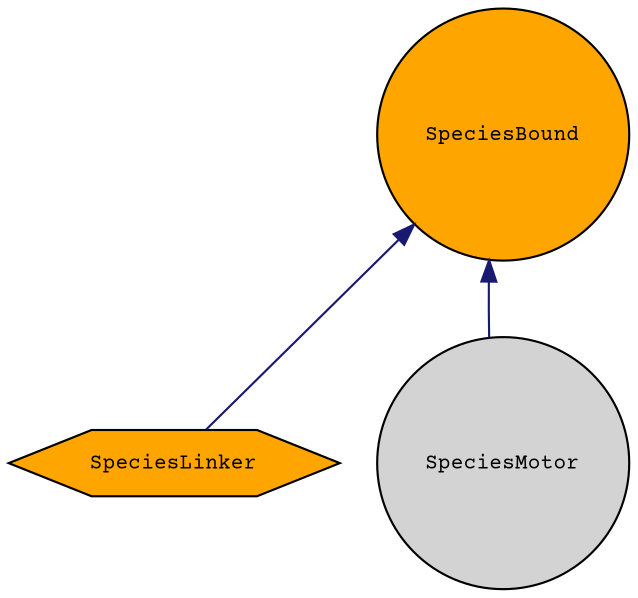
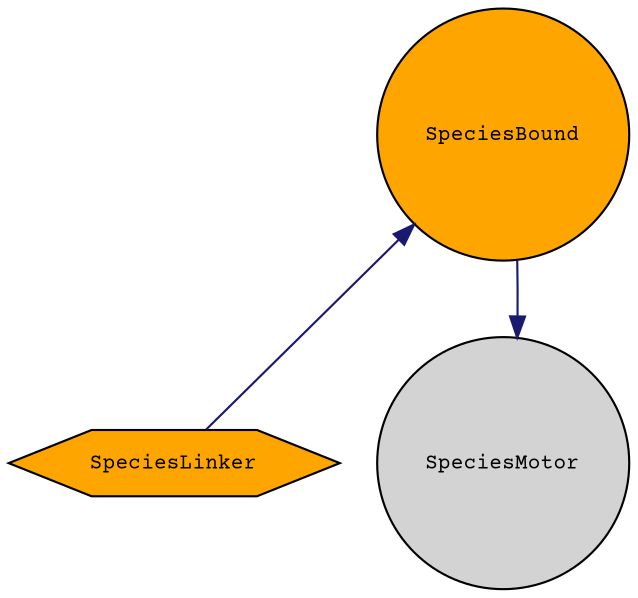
(489, 310) -> (518, 288)
